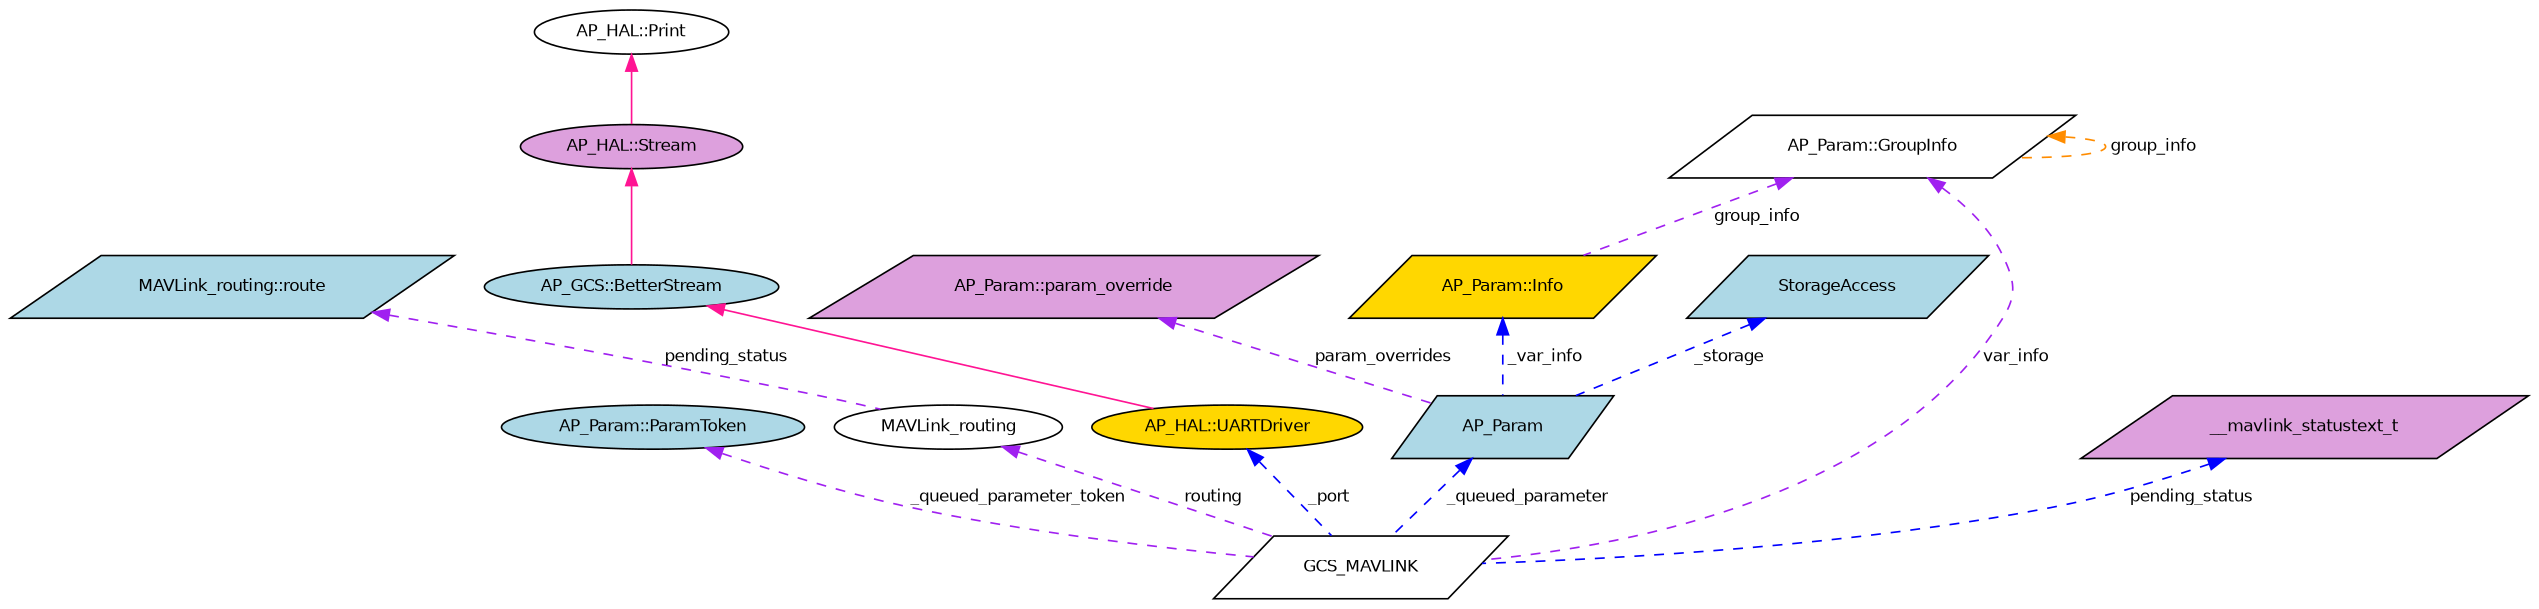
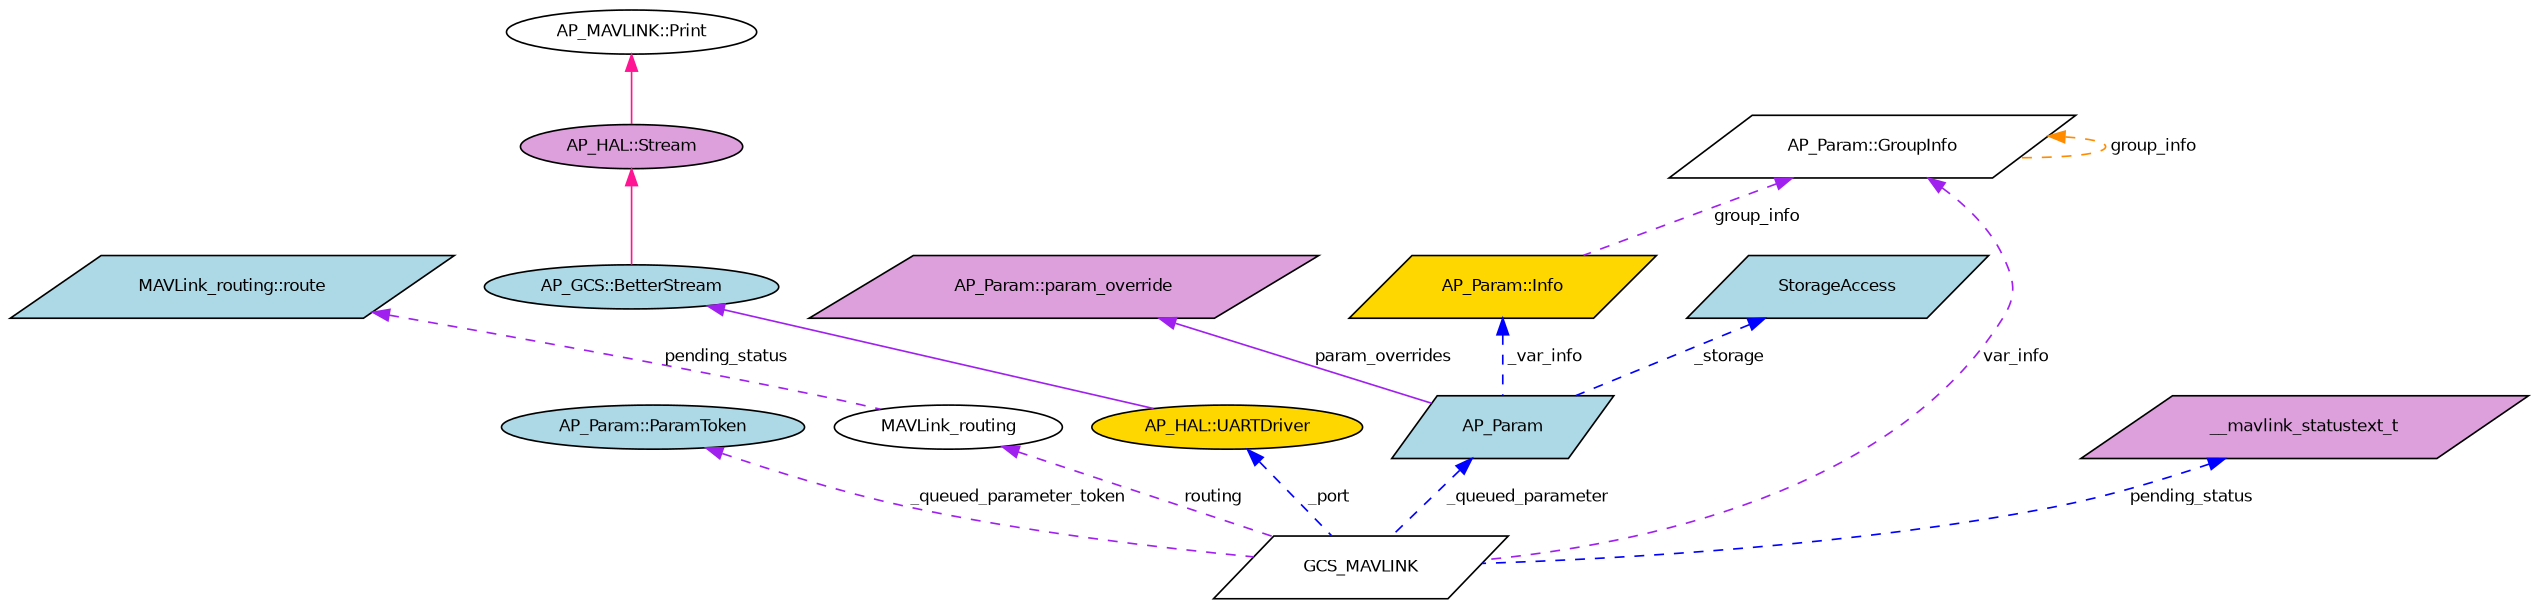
(632, 32) -> (632, 32)
(939, 359) -> (939, 359)
(1303, 363) -> (1303, 363)
